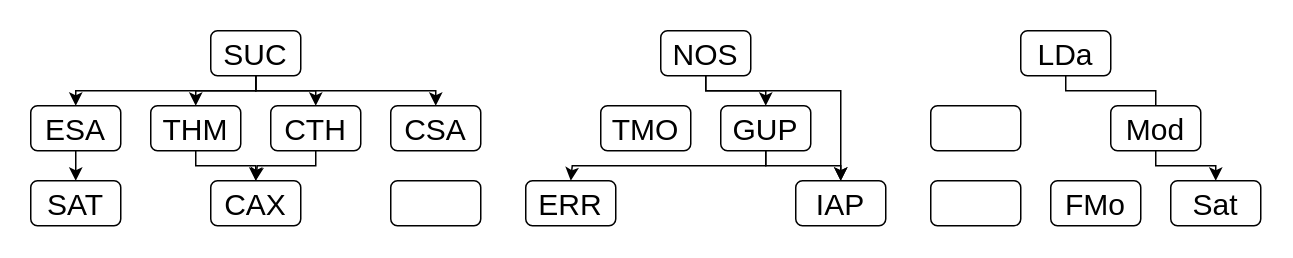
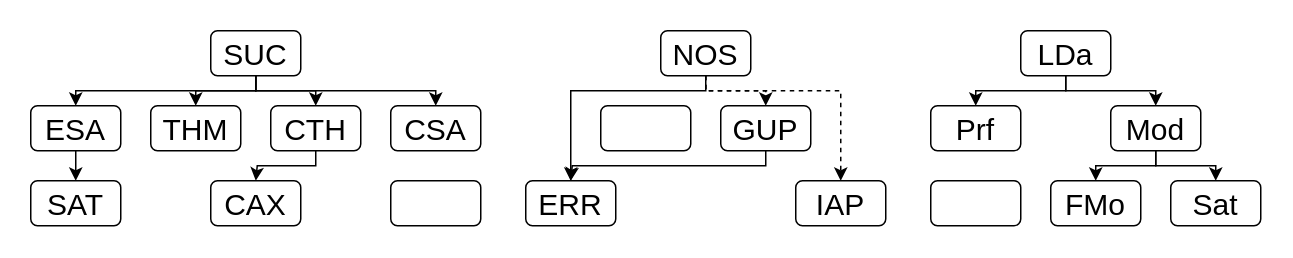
none -> (601, 91)
(841, 91) -> (841, 91)
none -> (1018, 91)
(1156, 93) -> (1153, 91)
(766, 94) -> (766, 94)
(646, 128) -> none
none -> (976, 128)
(218, 166) -> none
(802, 166) -> none
none -> (1123, 166)
